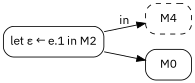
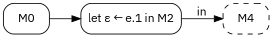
(121, 55) -> (61, 19)
